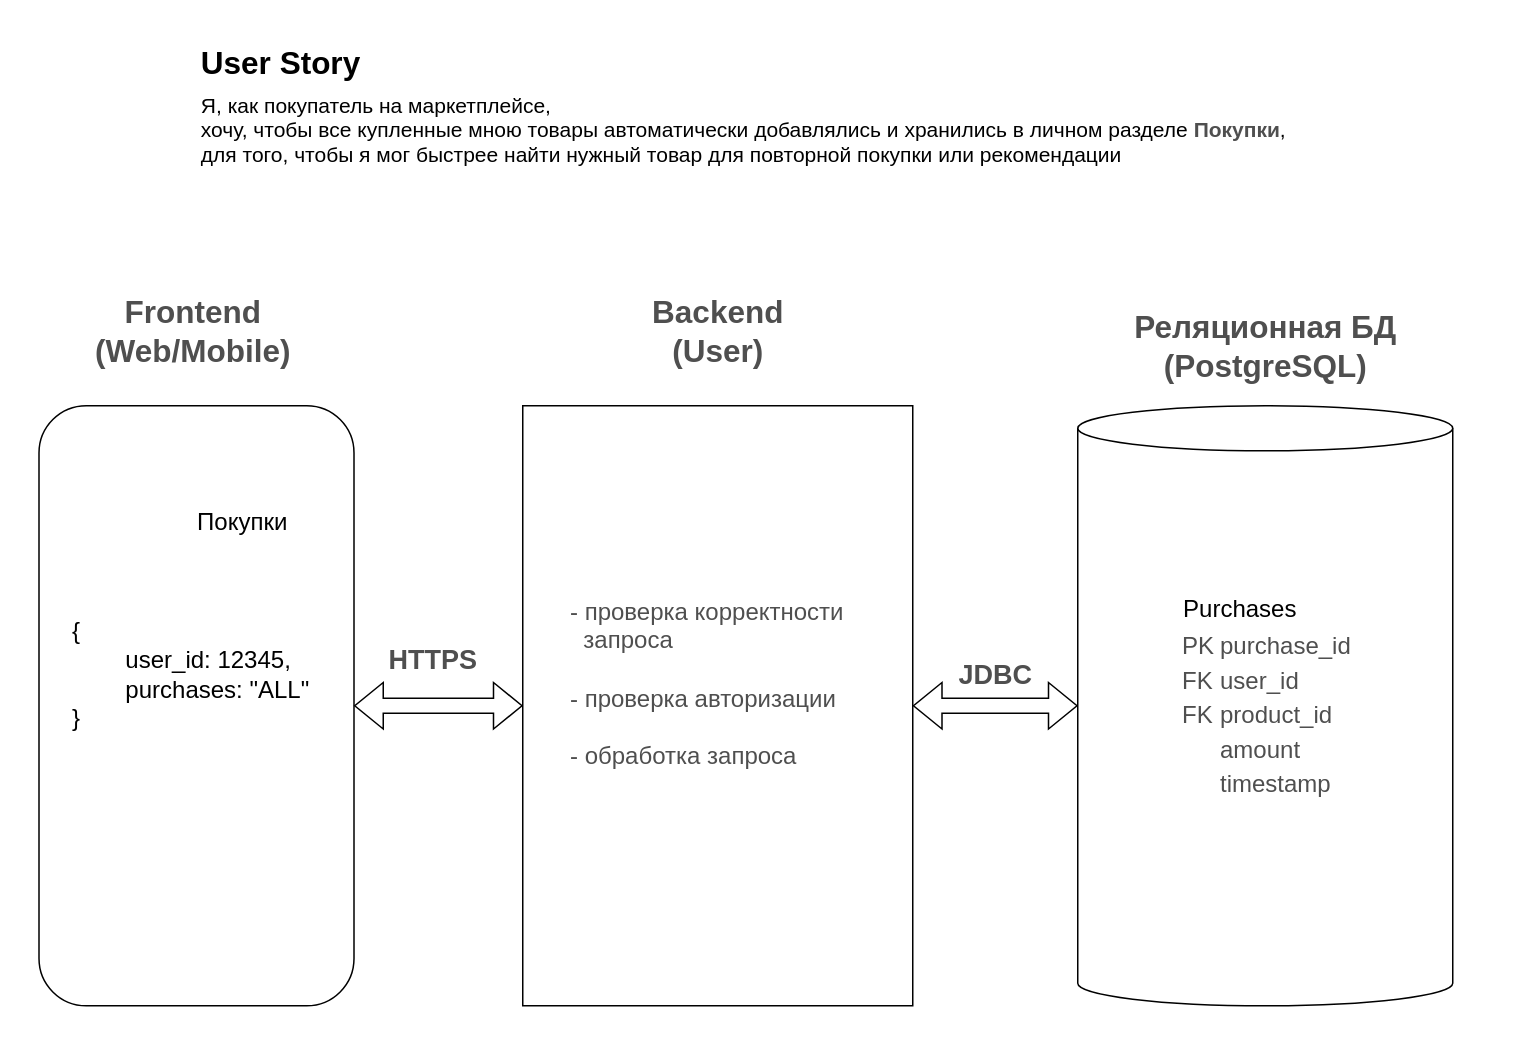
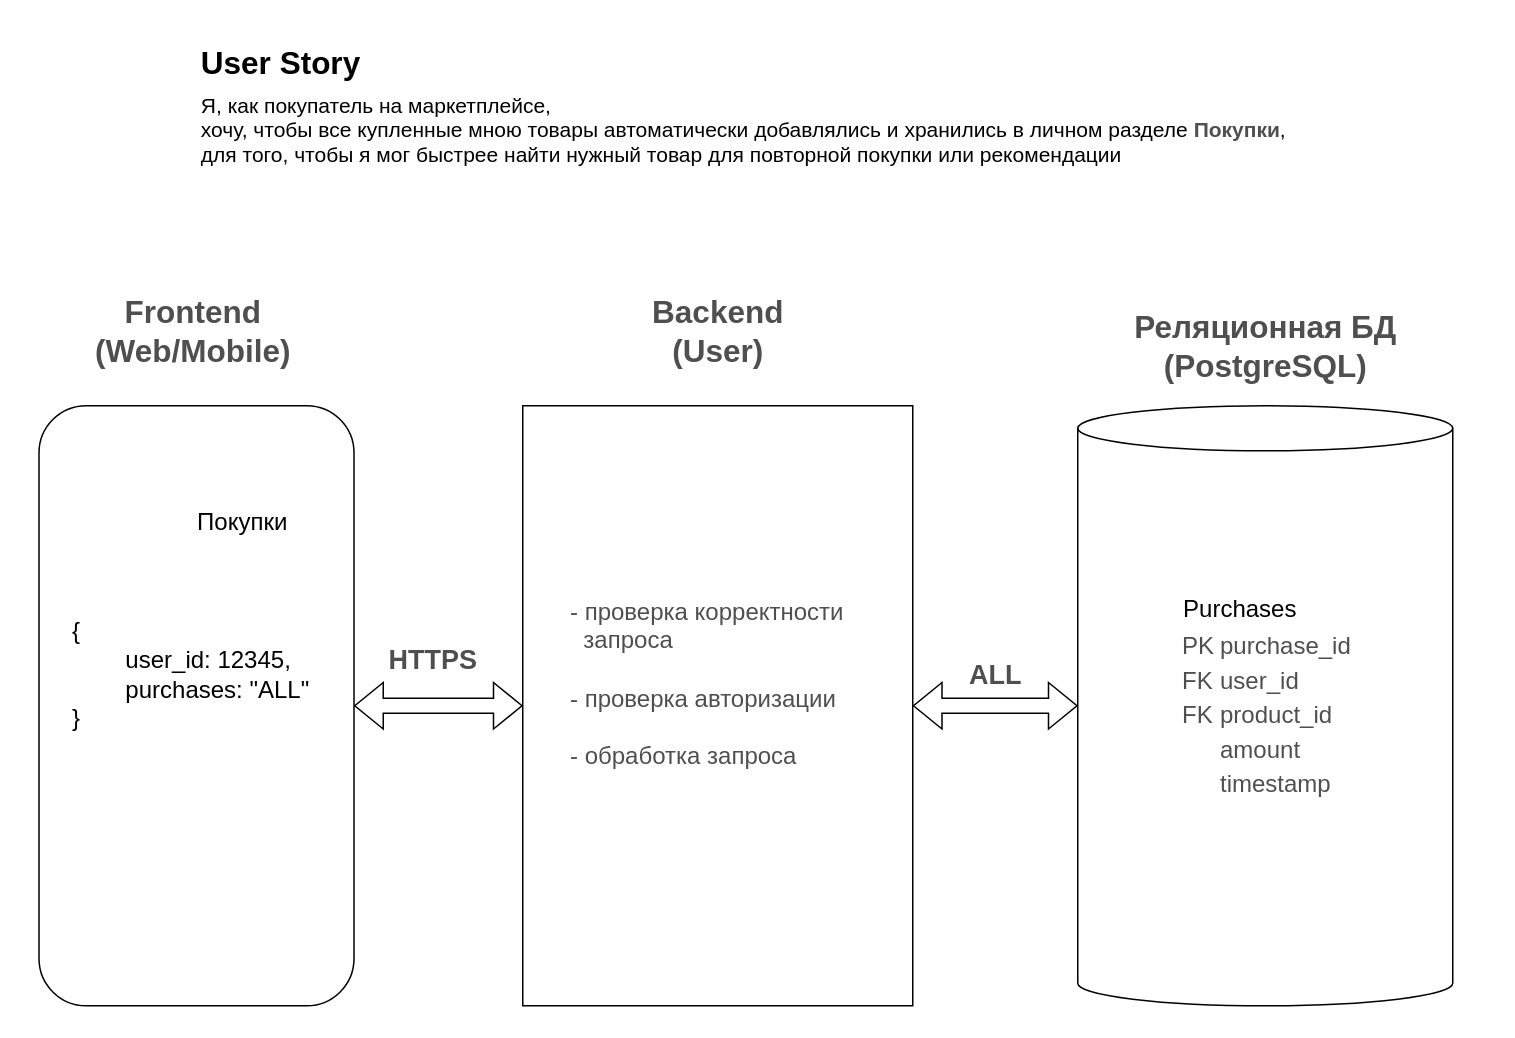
(996, 676) -> (996, 676)
